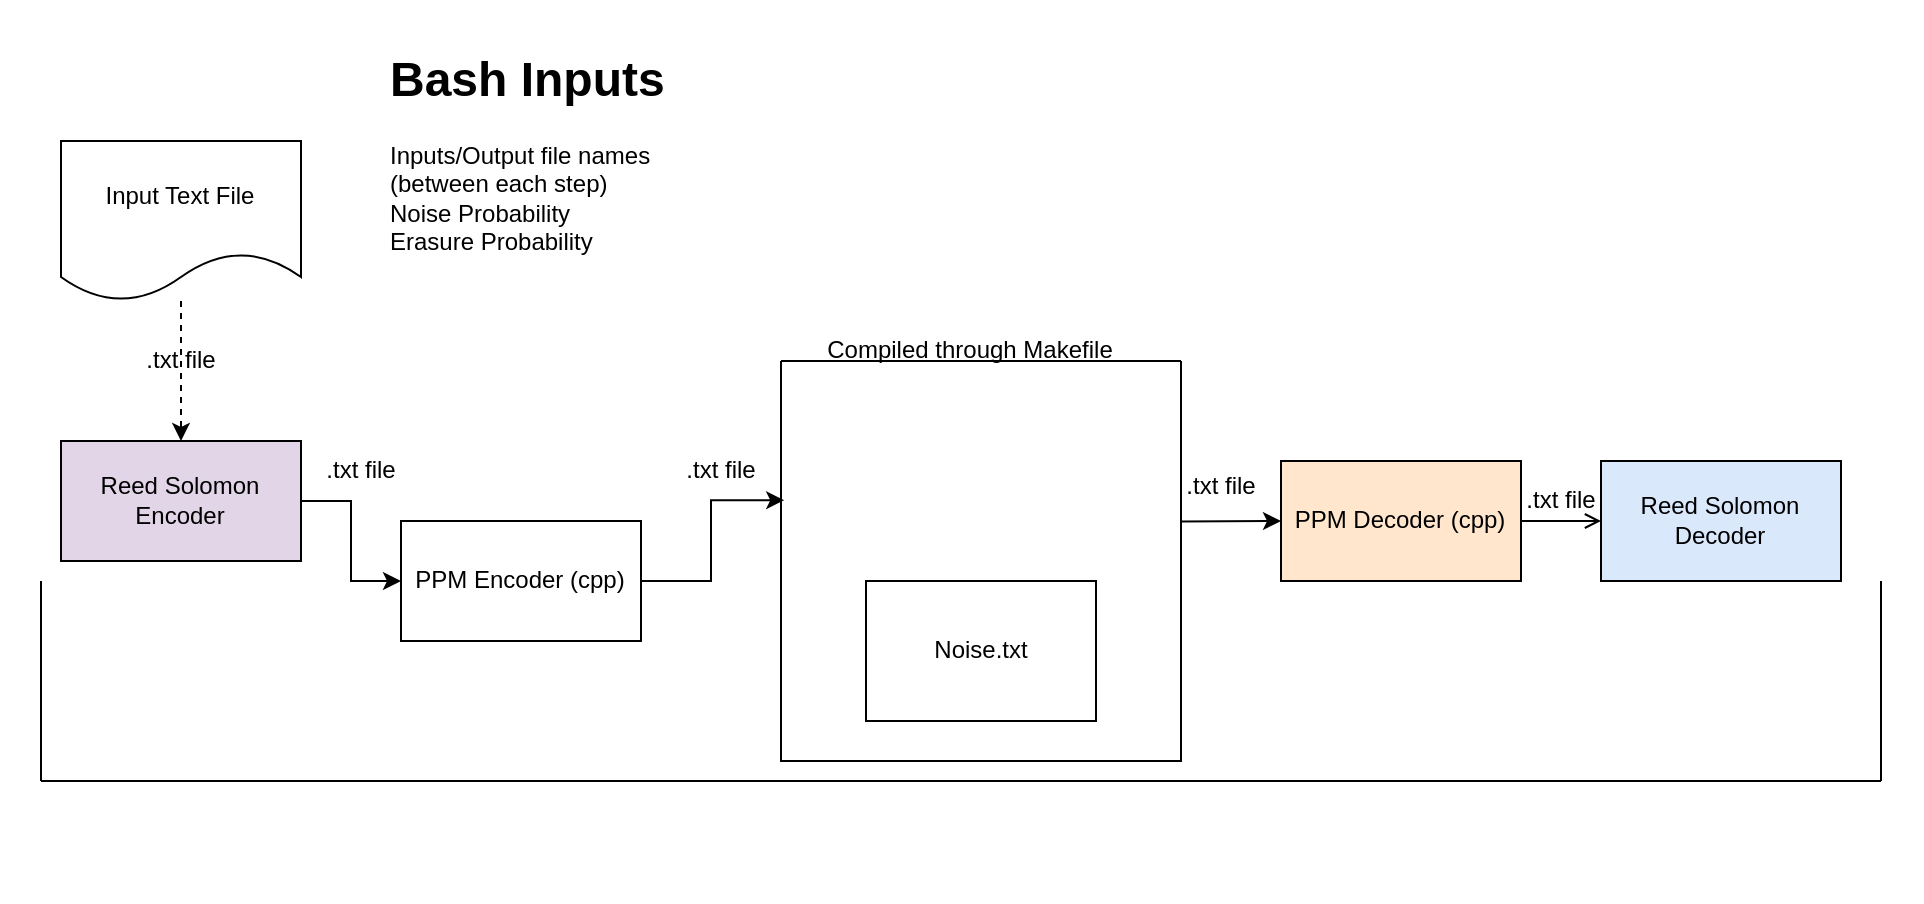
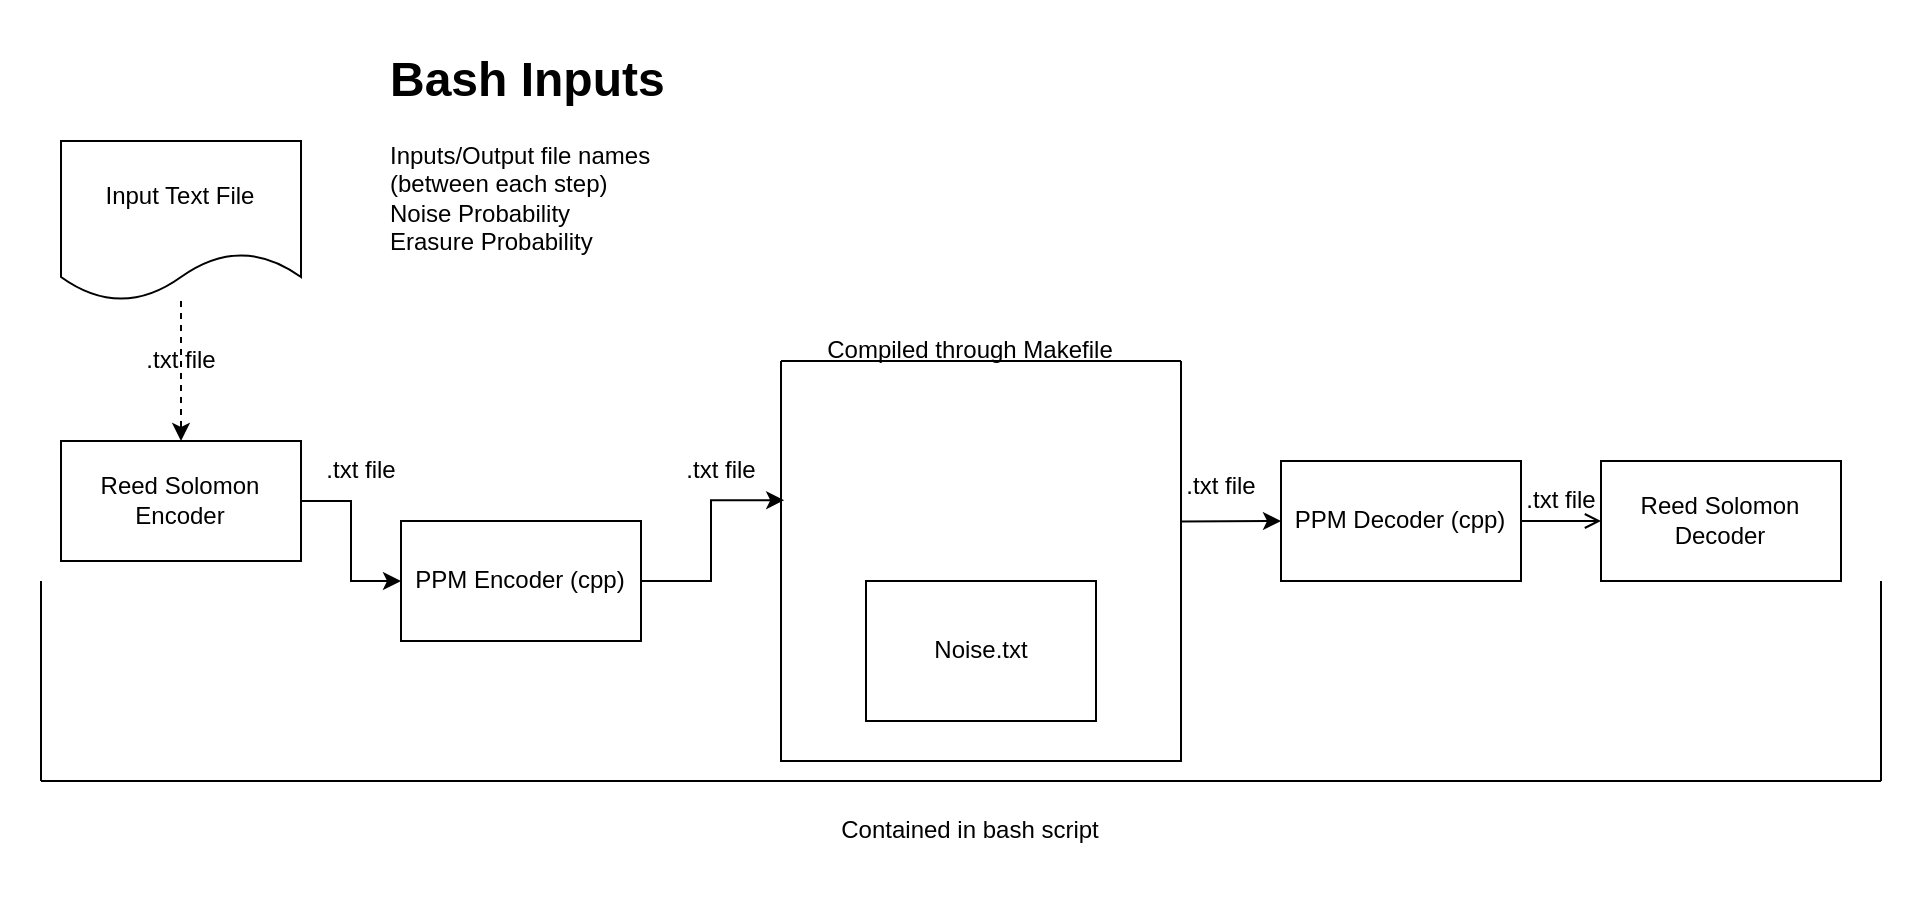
(181, 501) -> (181, 501)
(1401, 521) -> (1401, 521)
(1721, 521) -> (1721, 521)
none -> (971, 831)
